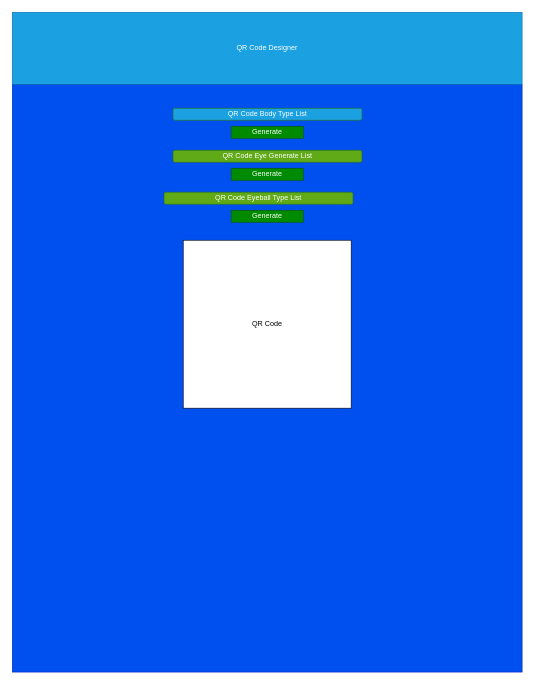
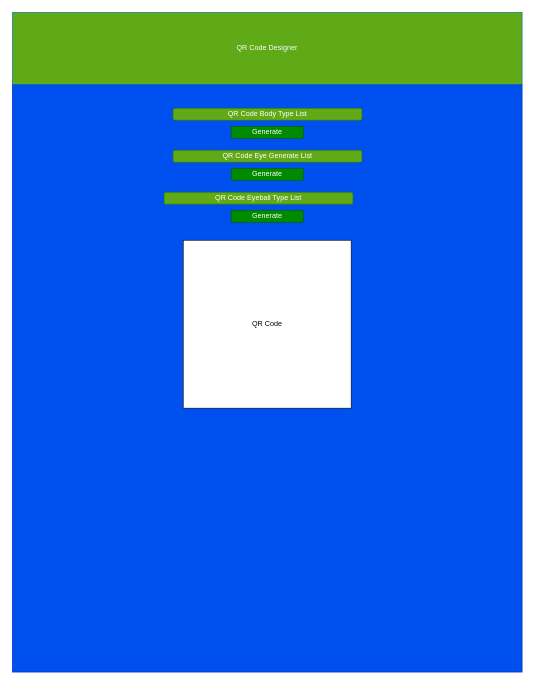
(267, 48) -> (267, 48)
(268, 114) -> (268, 114)
